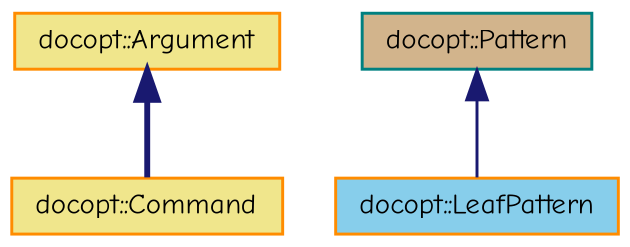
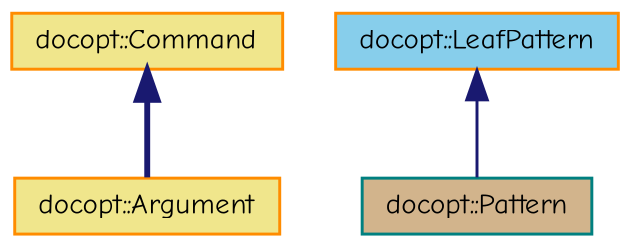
(147, 139) -> (147, 139)
(477, 139) -> (477, 139)
